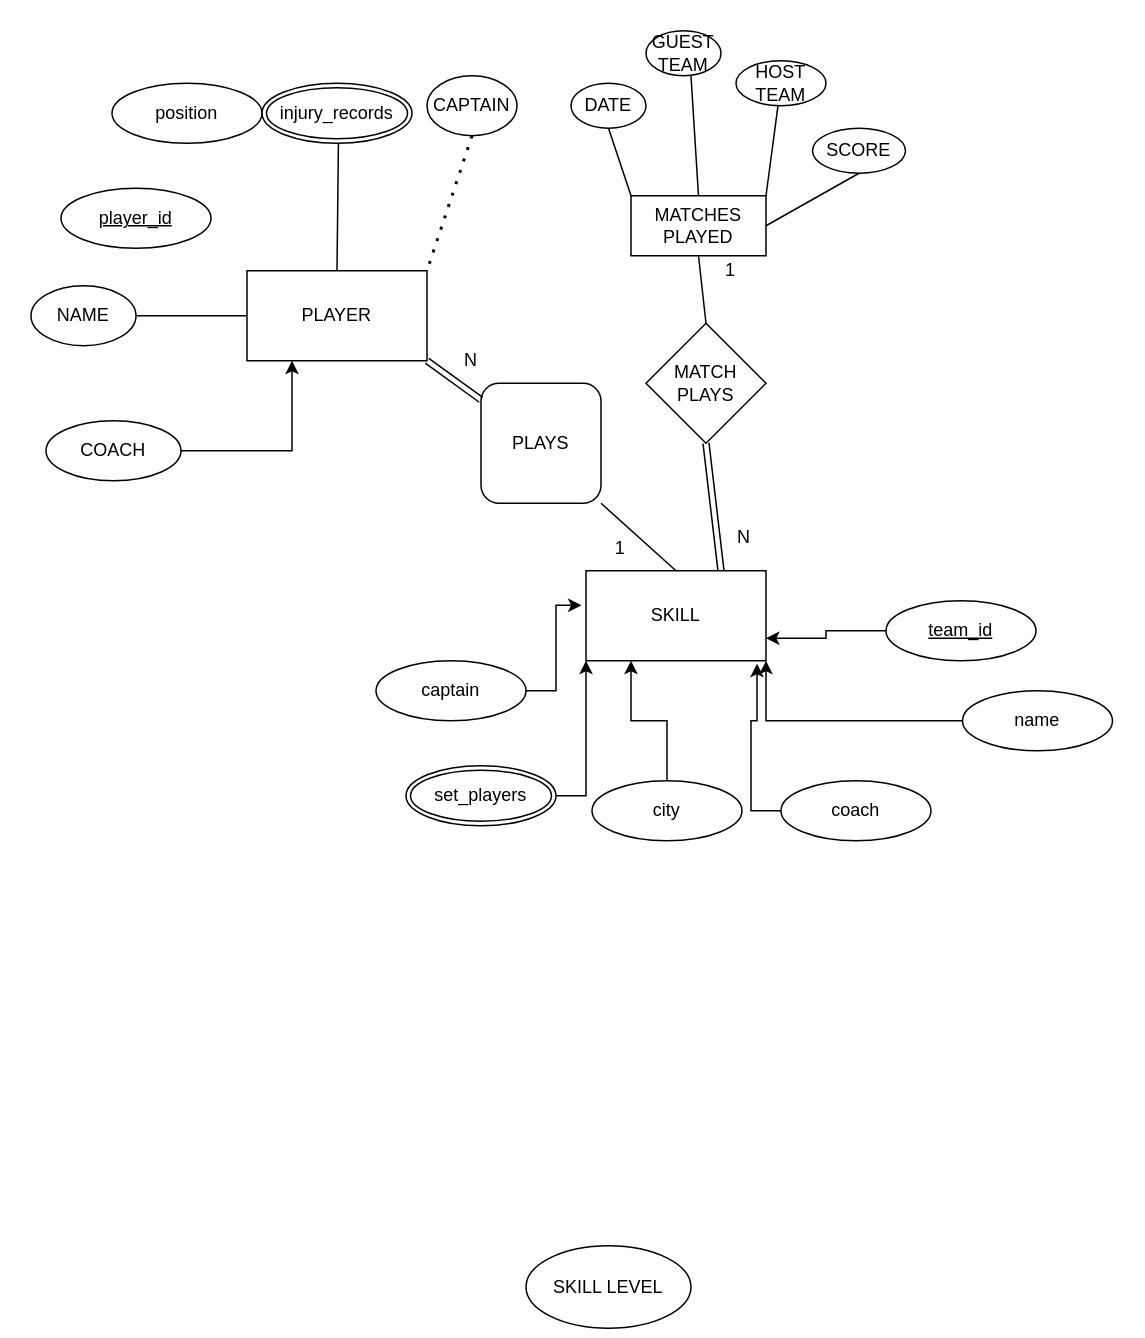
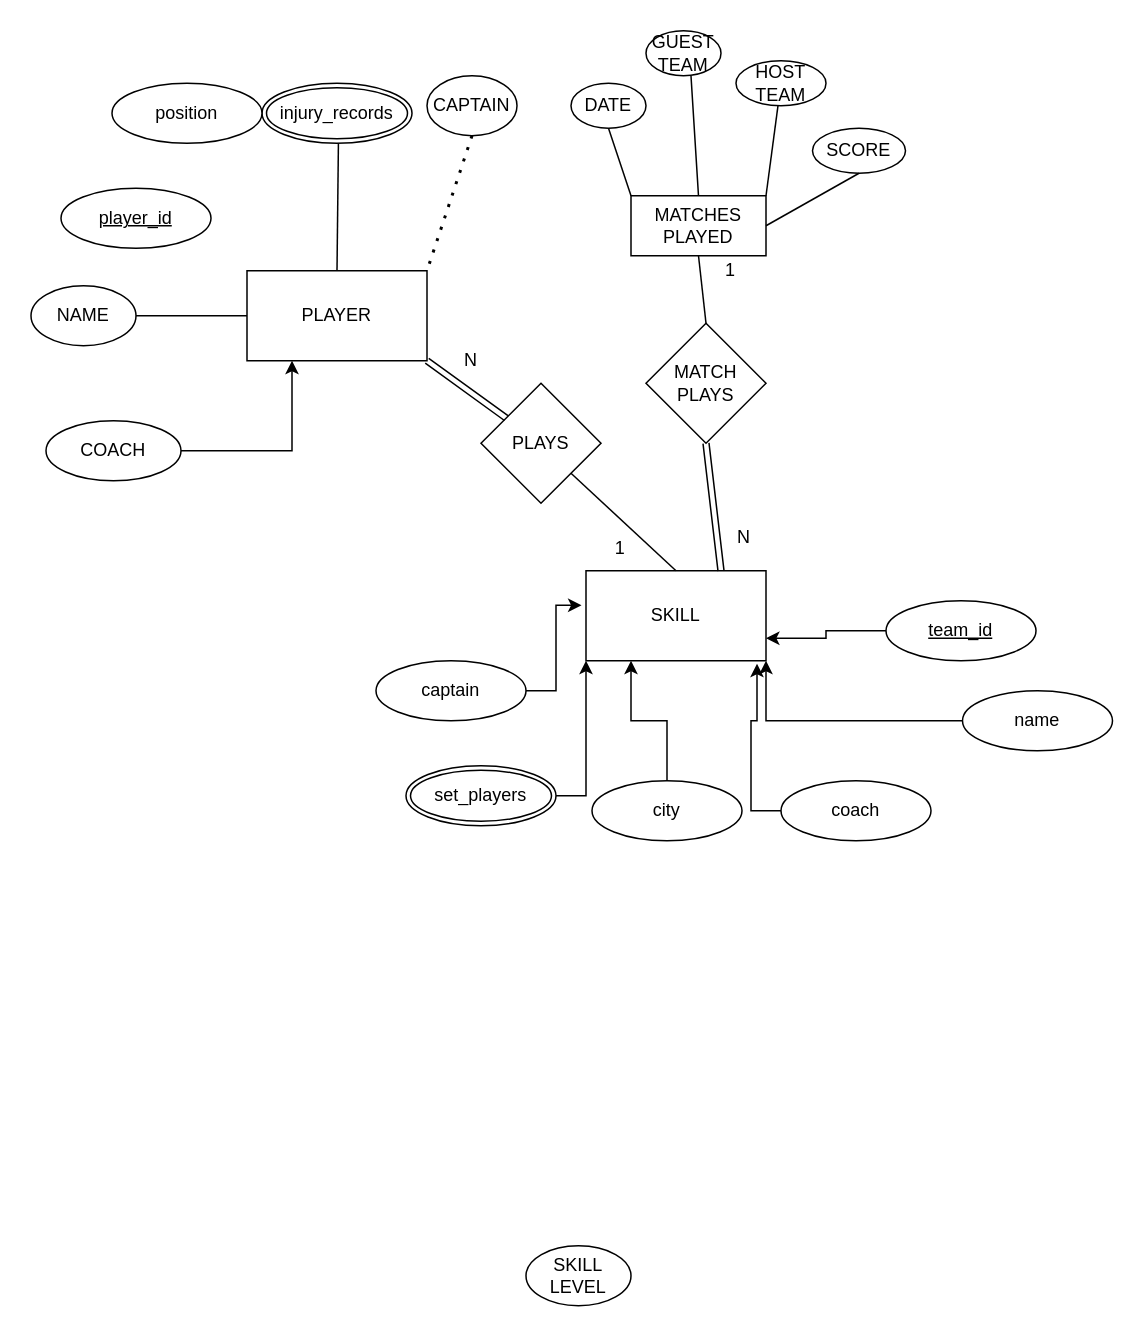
(541, 443) -> (541, 443)
(608, 1287) -> (578, 1276)
